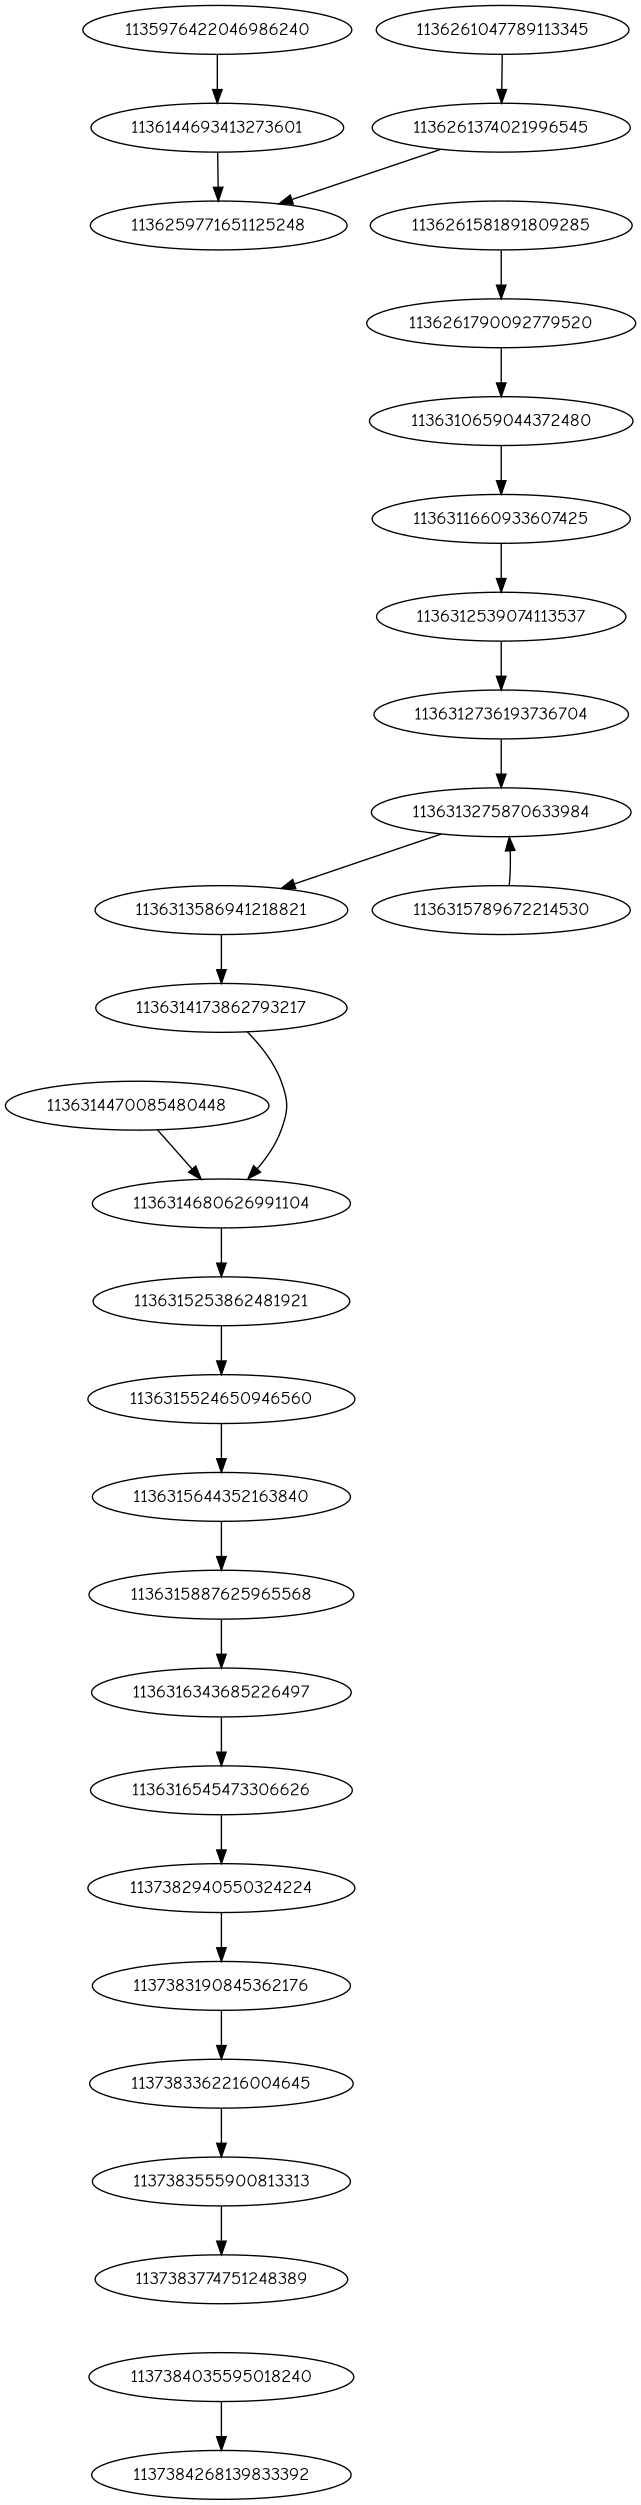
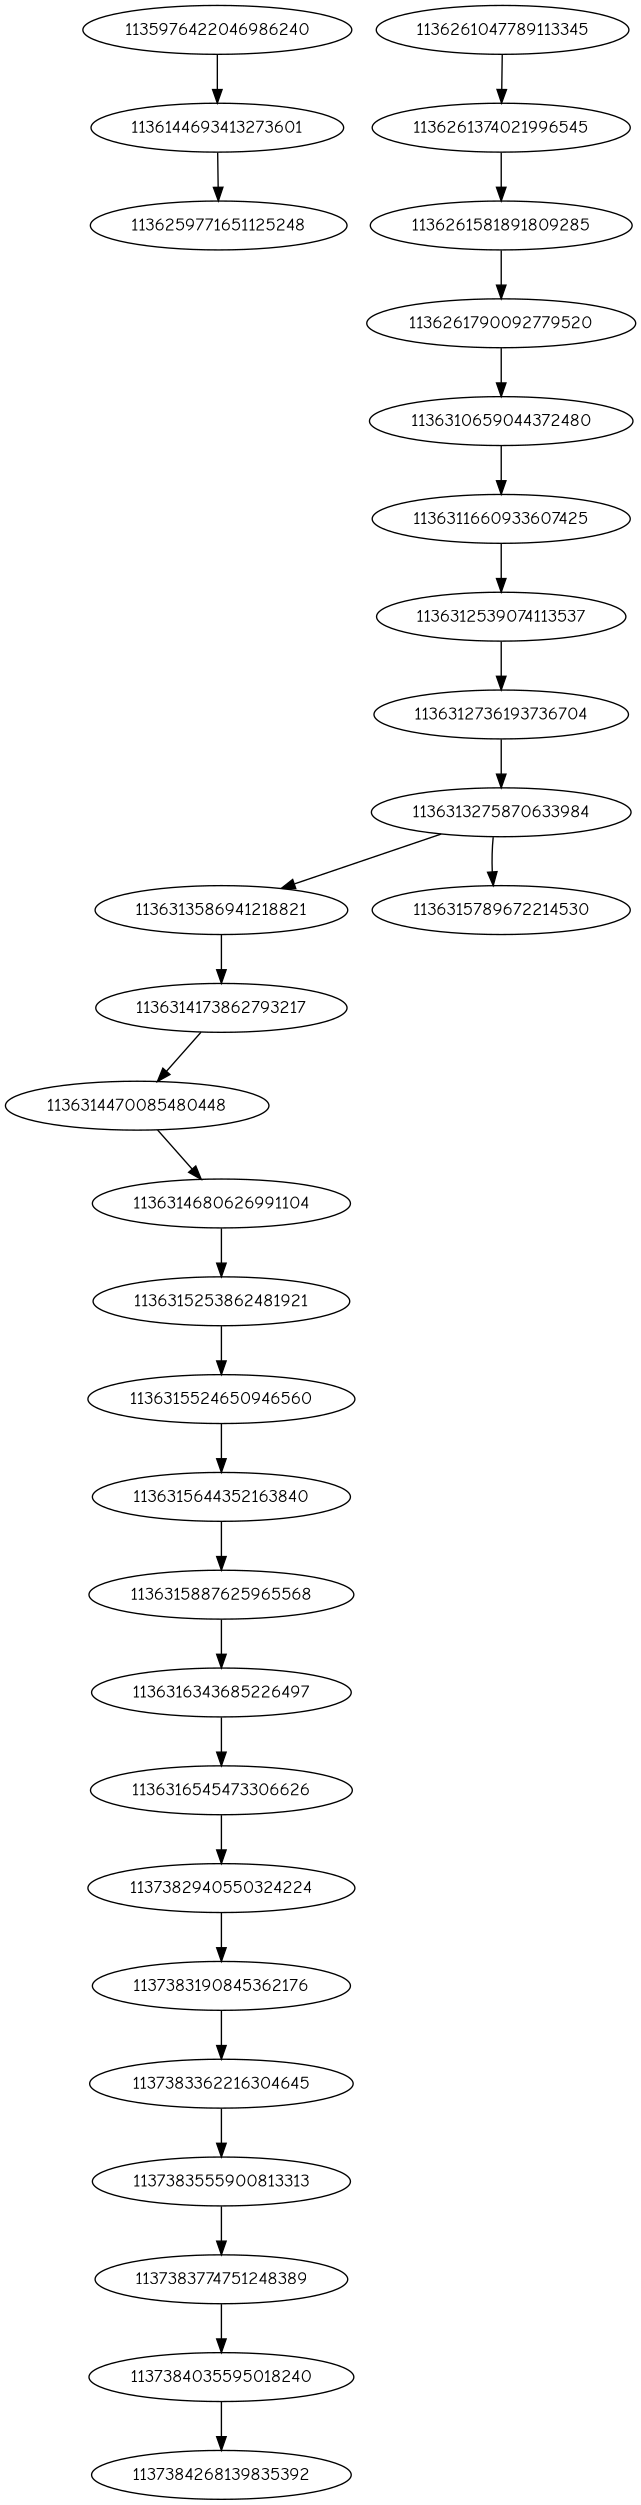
(367, 174) -> (501, 170)
(510, 868) -> (492, 855)
(286, 1098) -> (184, 1052)
(221, 2084) -> (221, 2084)
none -> (221, 2322)
(221, 2475) -> (221, 2475)
